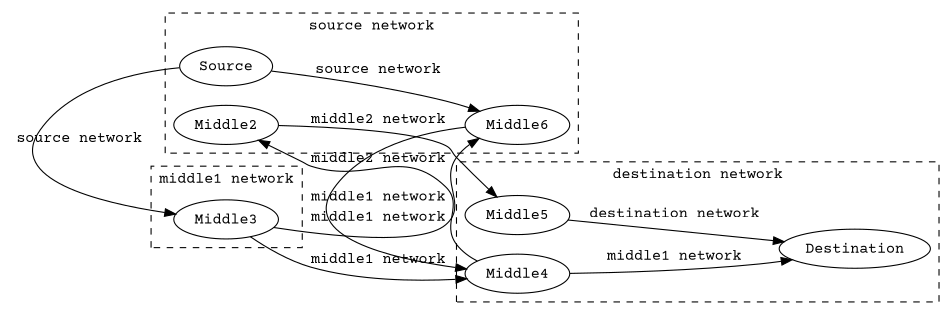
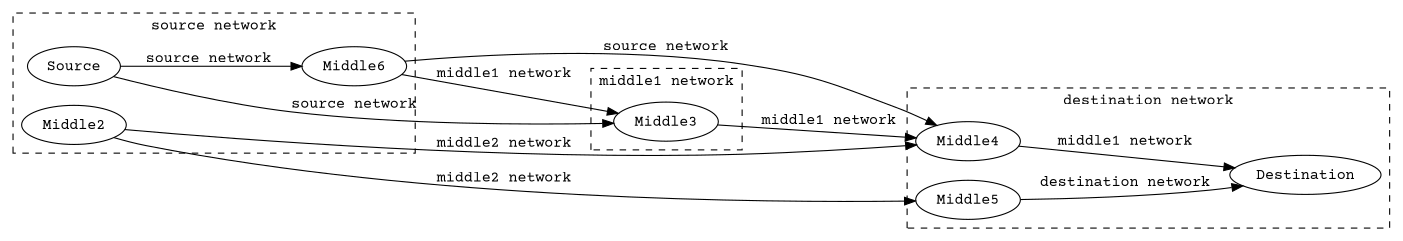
(401, 167) -> (515, 153)
(378, 197) -> (666, 46)
(406, 236) -> (505, 93)
